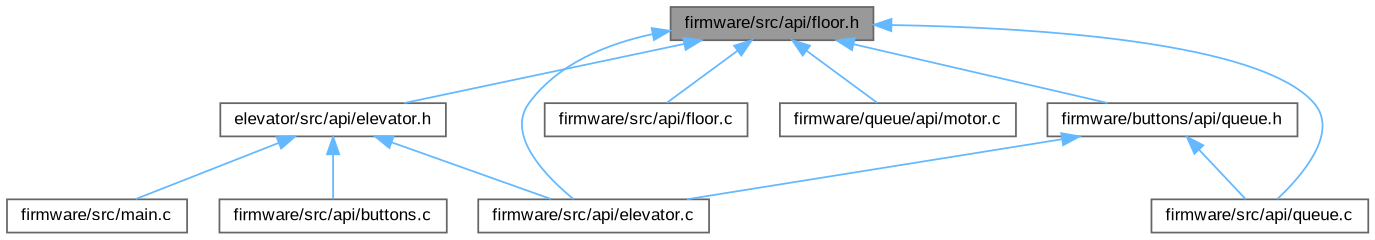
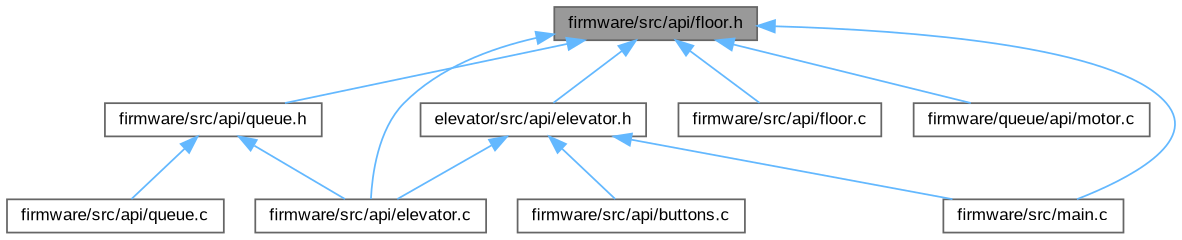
(1165, 47) -> (1052, 54)
(1172, 120) -> (213, 120)
